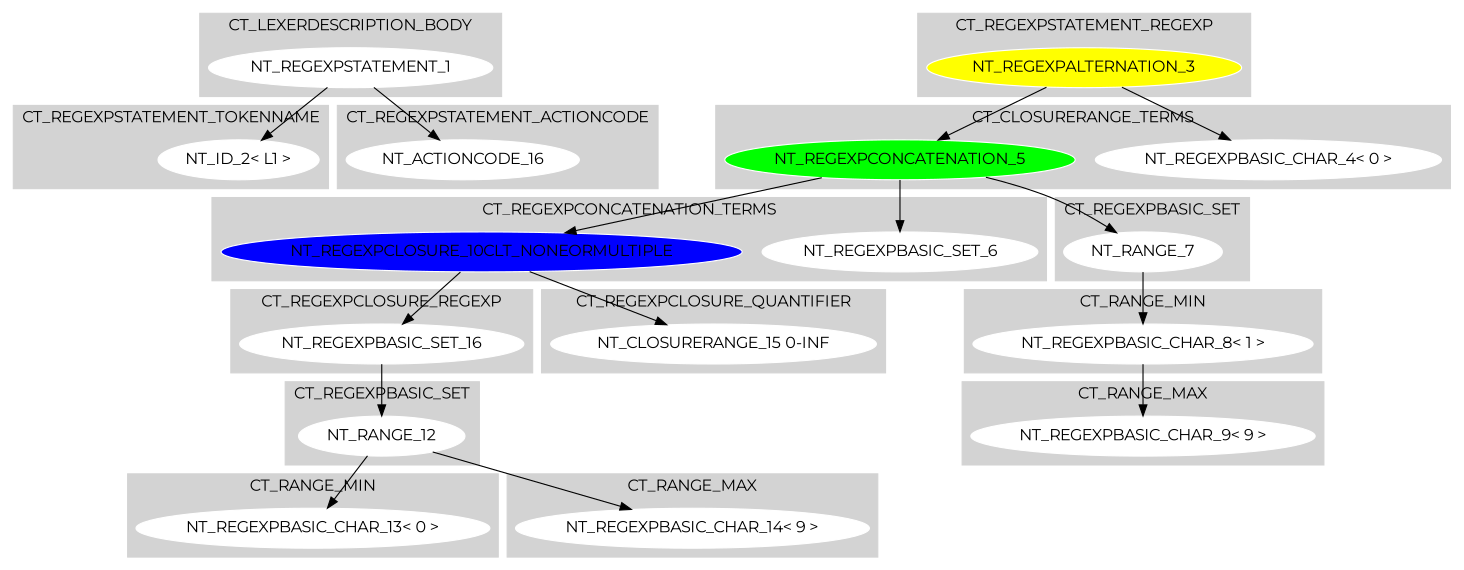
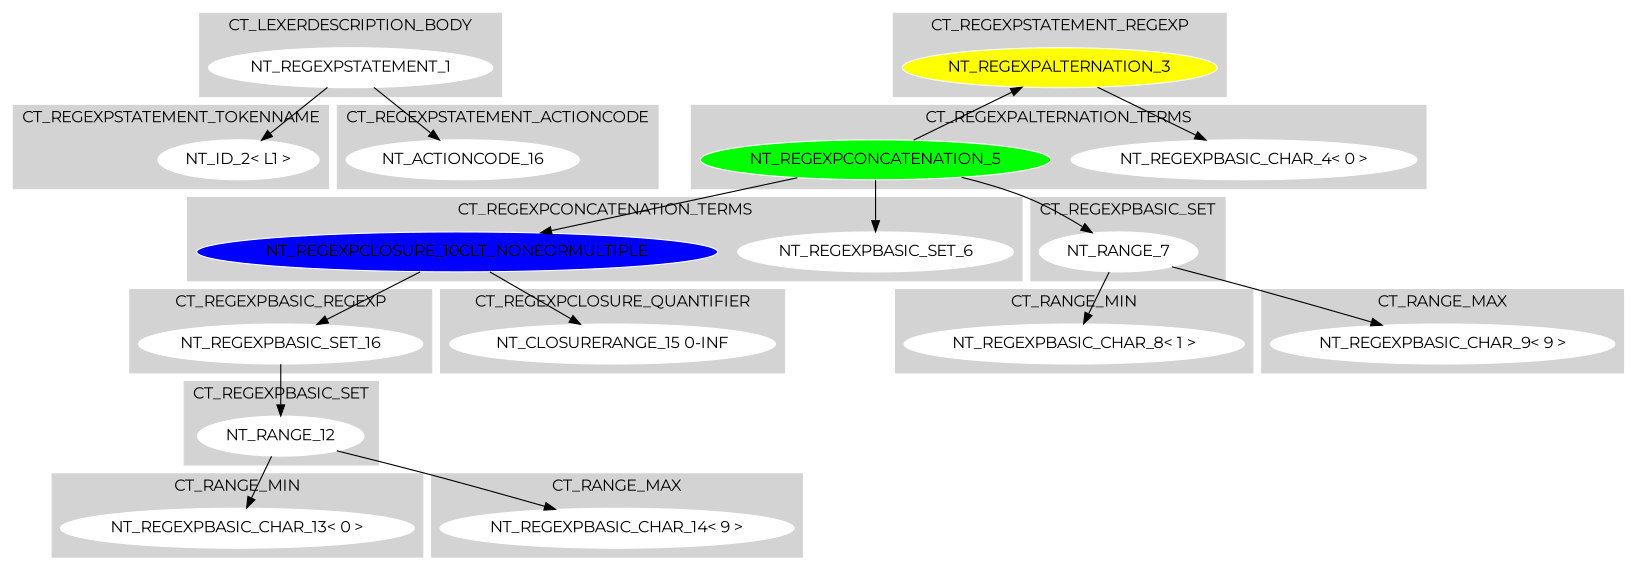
(995, 112) -> (963, 116)
(1083, 118) -> (1059, 118)
(382, 302) -> (281, 302)
(1143, 389) -> (1282, 296)
